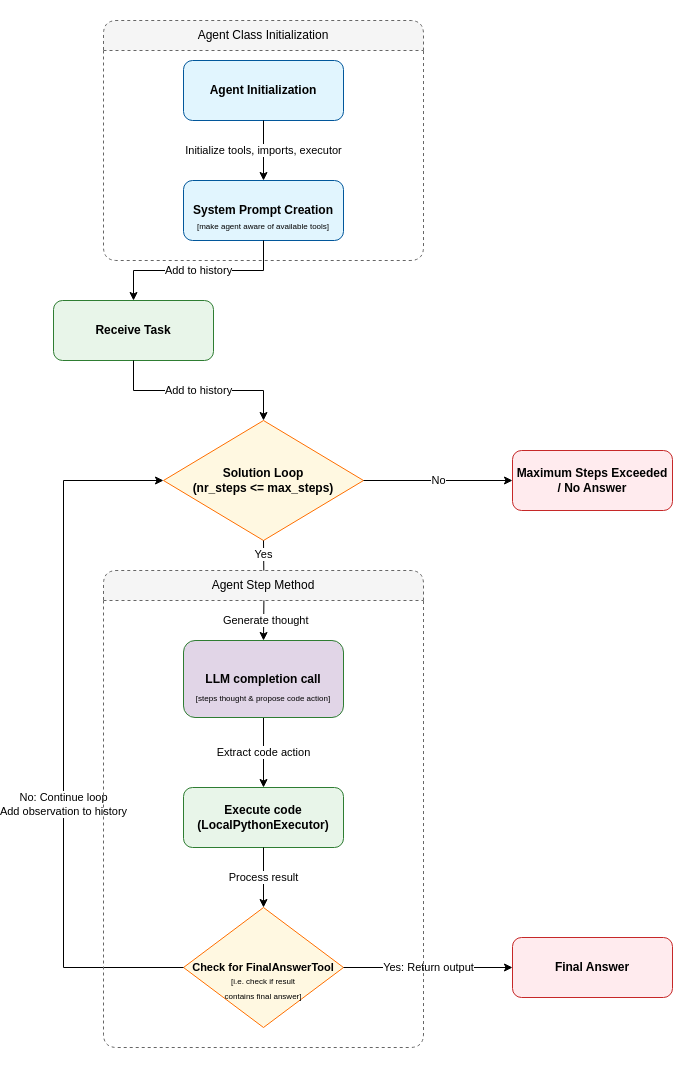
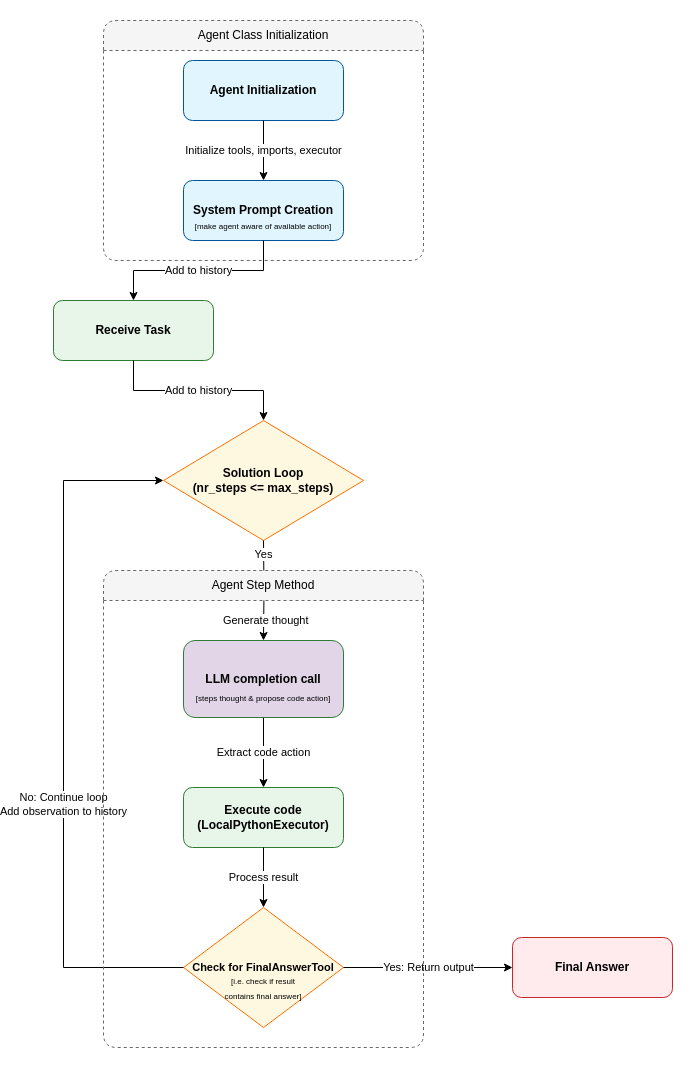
(264, 226) -> (264, 226)
(435, 481) -> none
(593, 481) -> none
